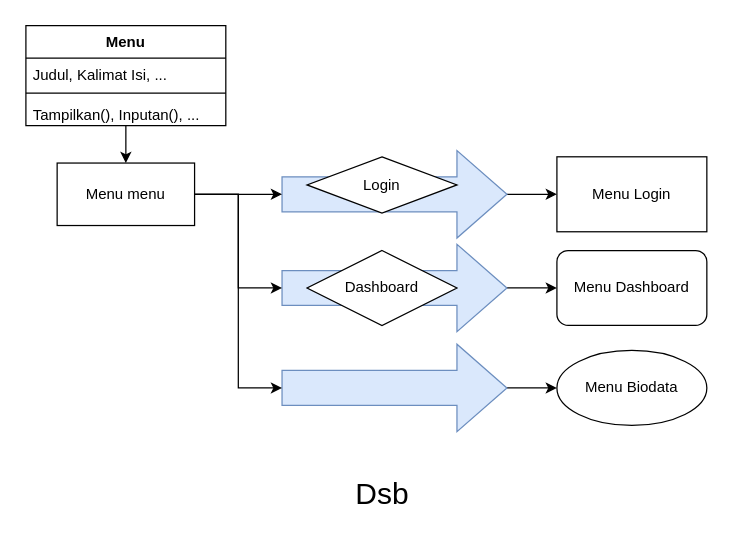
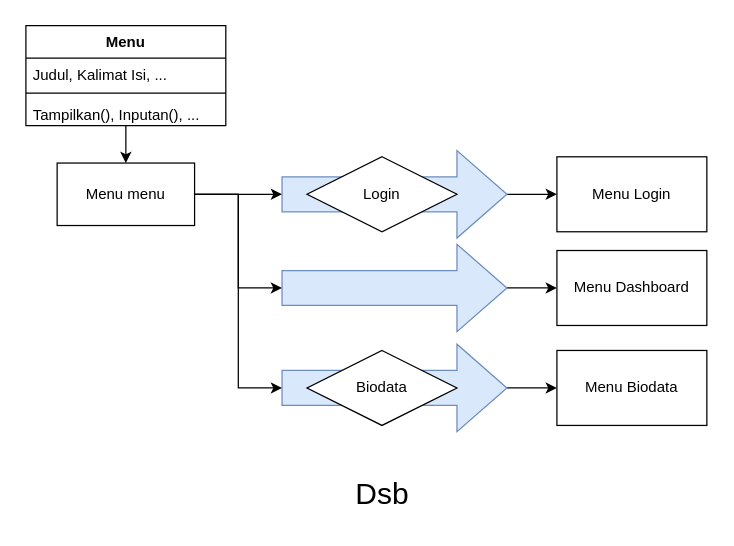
(382, 185) -> (382, 194)
(382, 288) -> none
(632, 288) -> (632, 288)
none -> (382, 388)
(632, 388) -> (632, 388)
